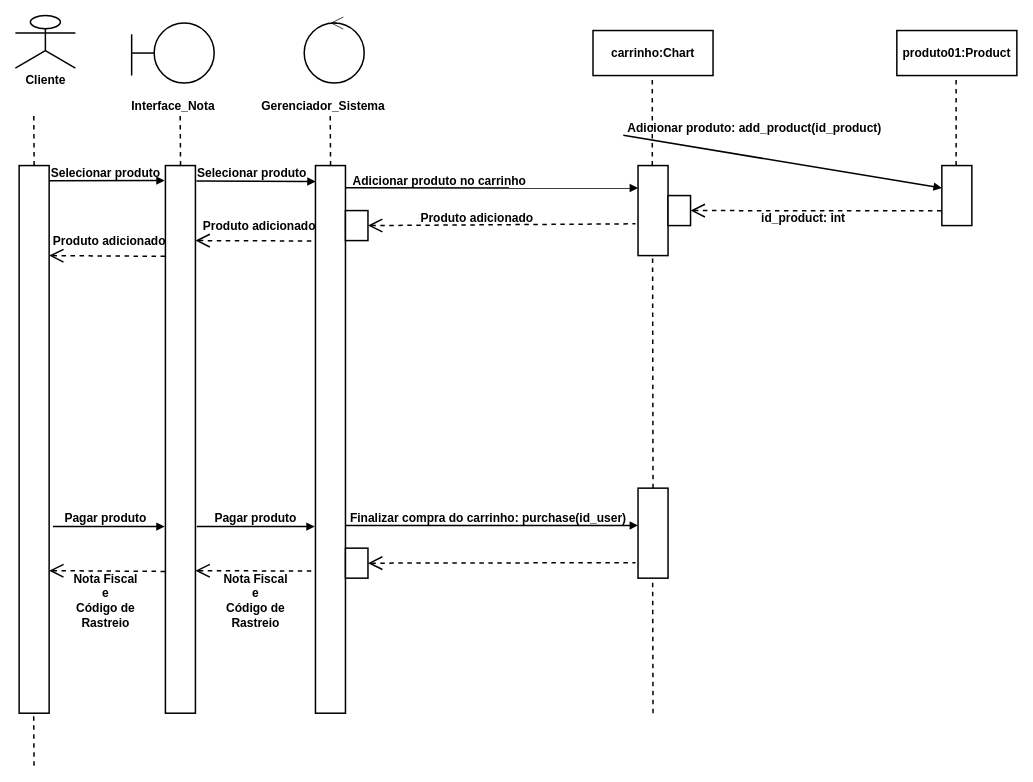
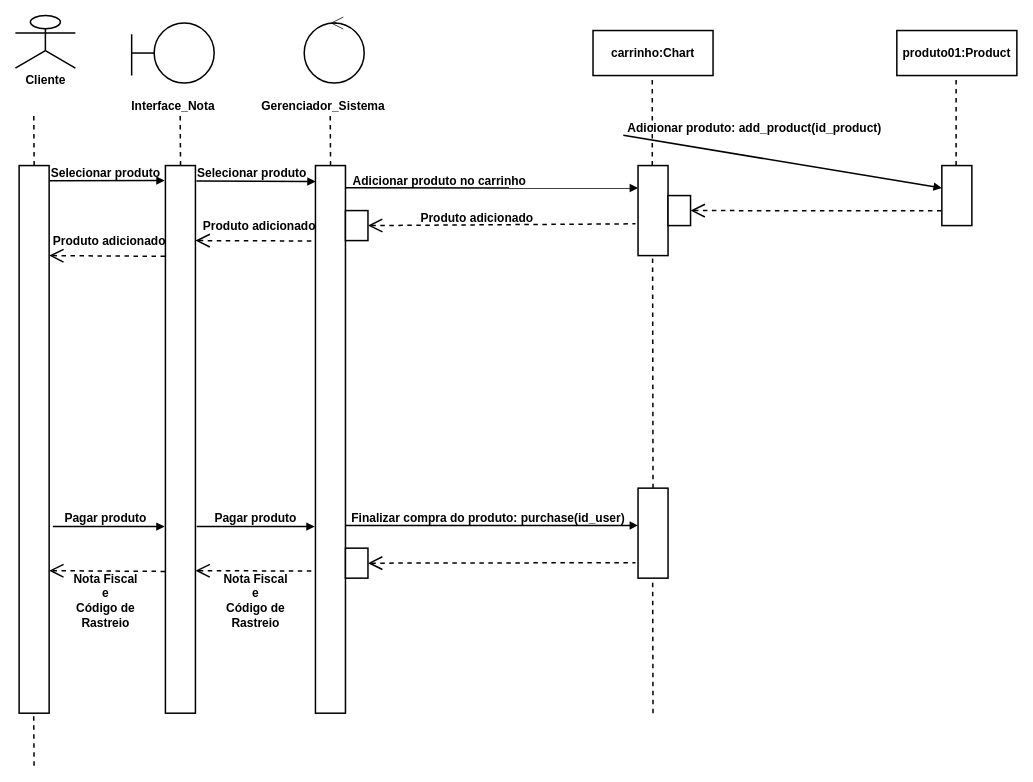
(803, 218) -> none
(488, 518) -> (488, 518)
